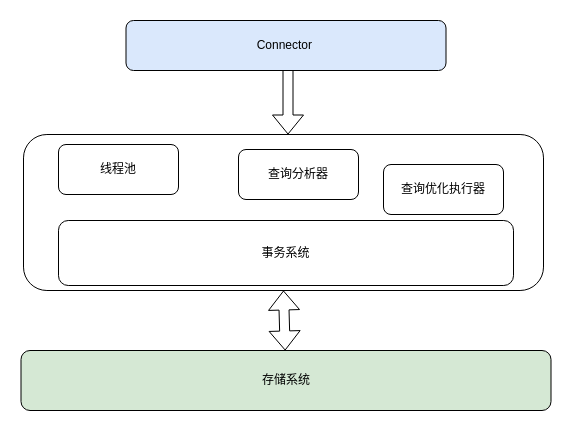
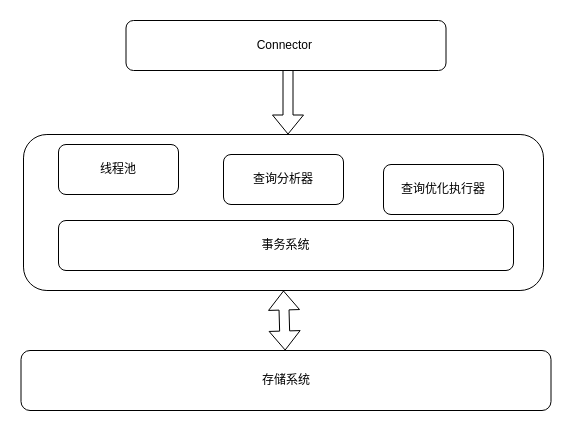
(286, 46) -> (286, 46)
(299, 175) -> (284, 180)
(286, 253) -> (286, 246)
(286, 381) -> (286, 381)
